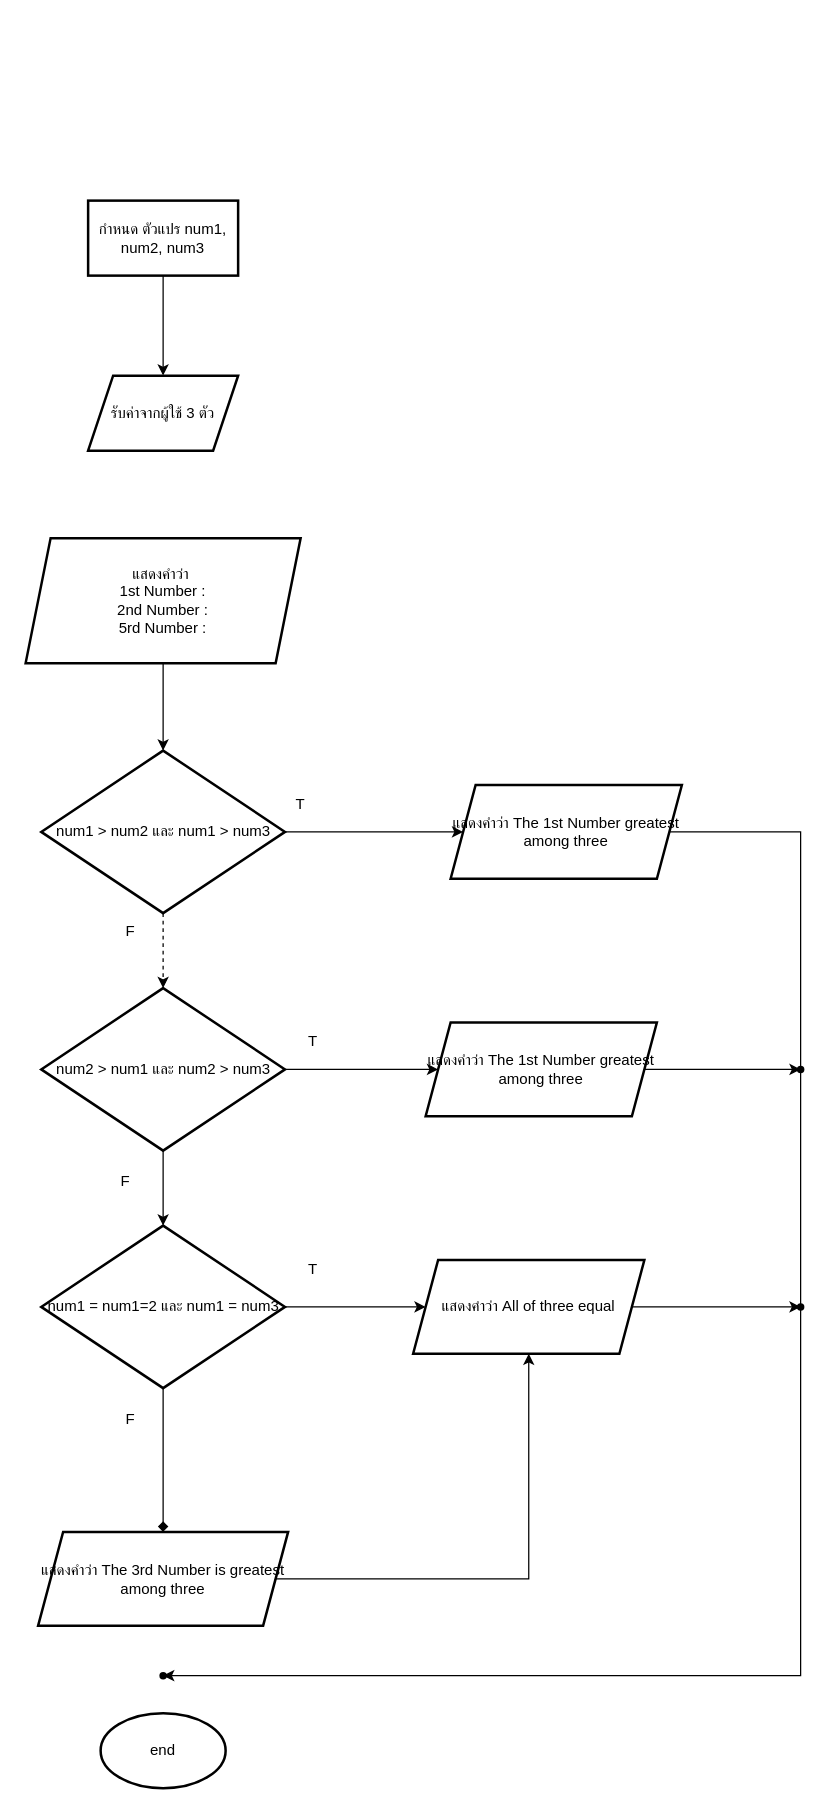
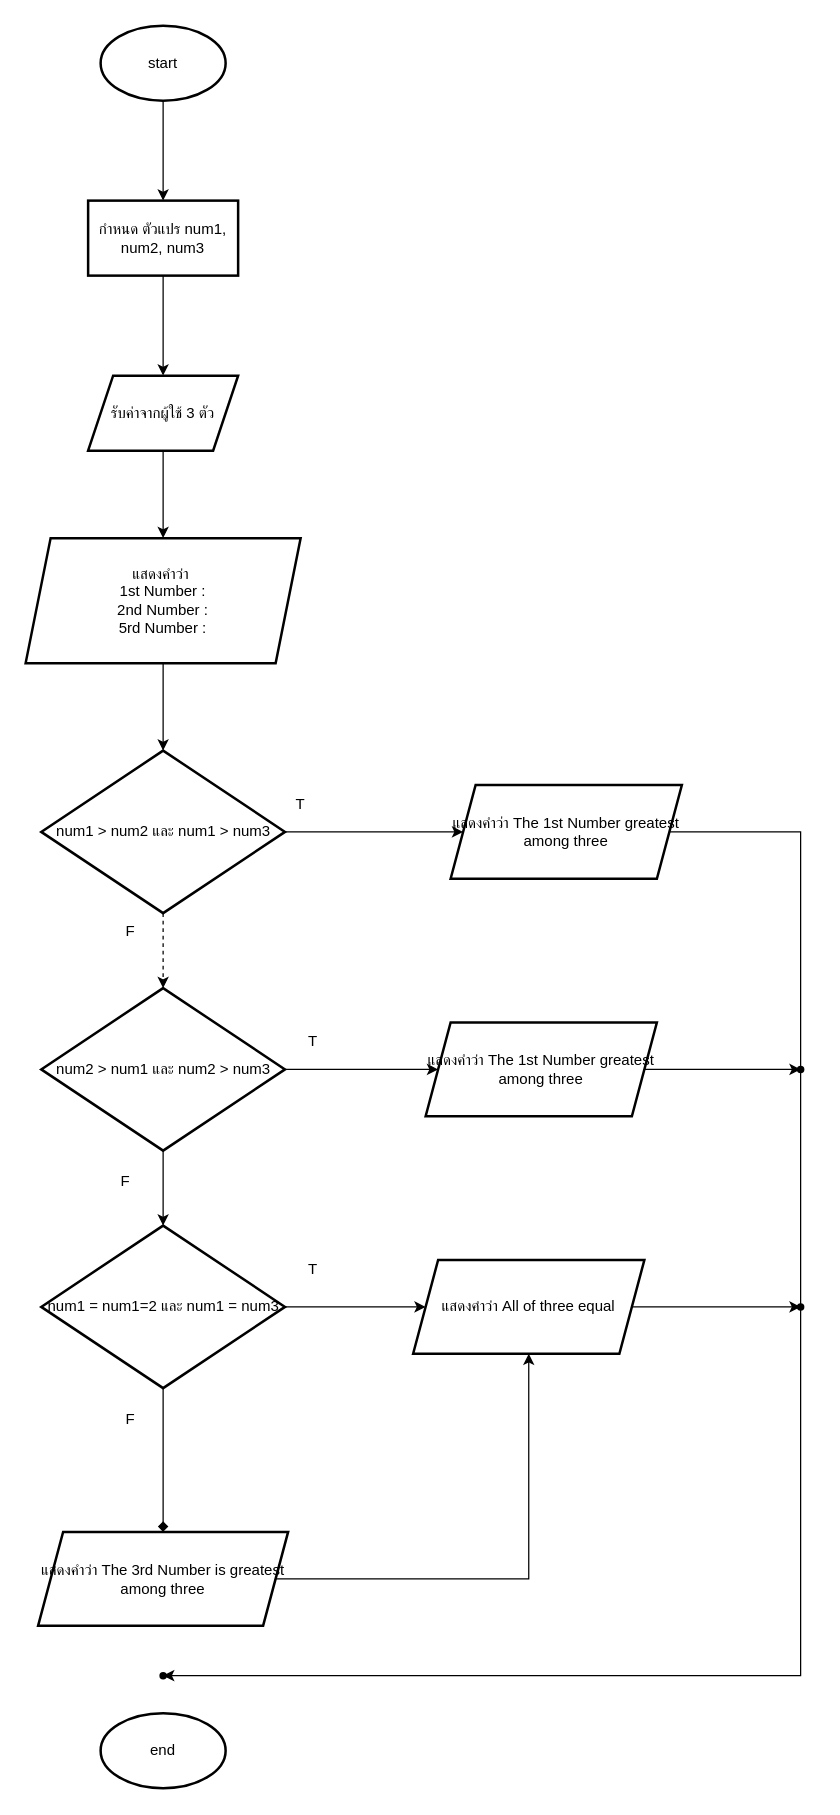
none -> (163, 63)
none -> (163, 147)
none -> (163, 490)
